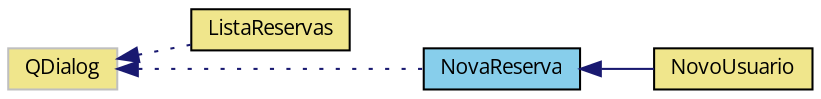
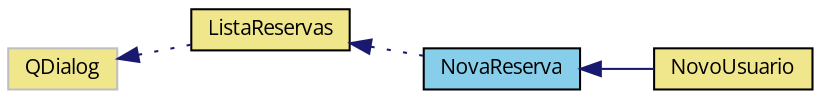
(281, 69) -> (397, 51)
